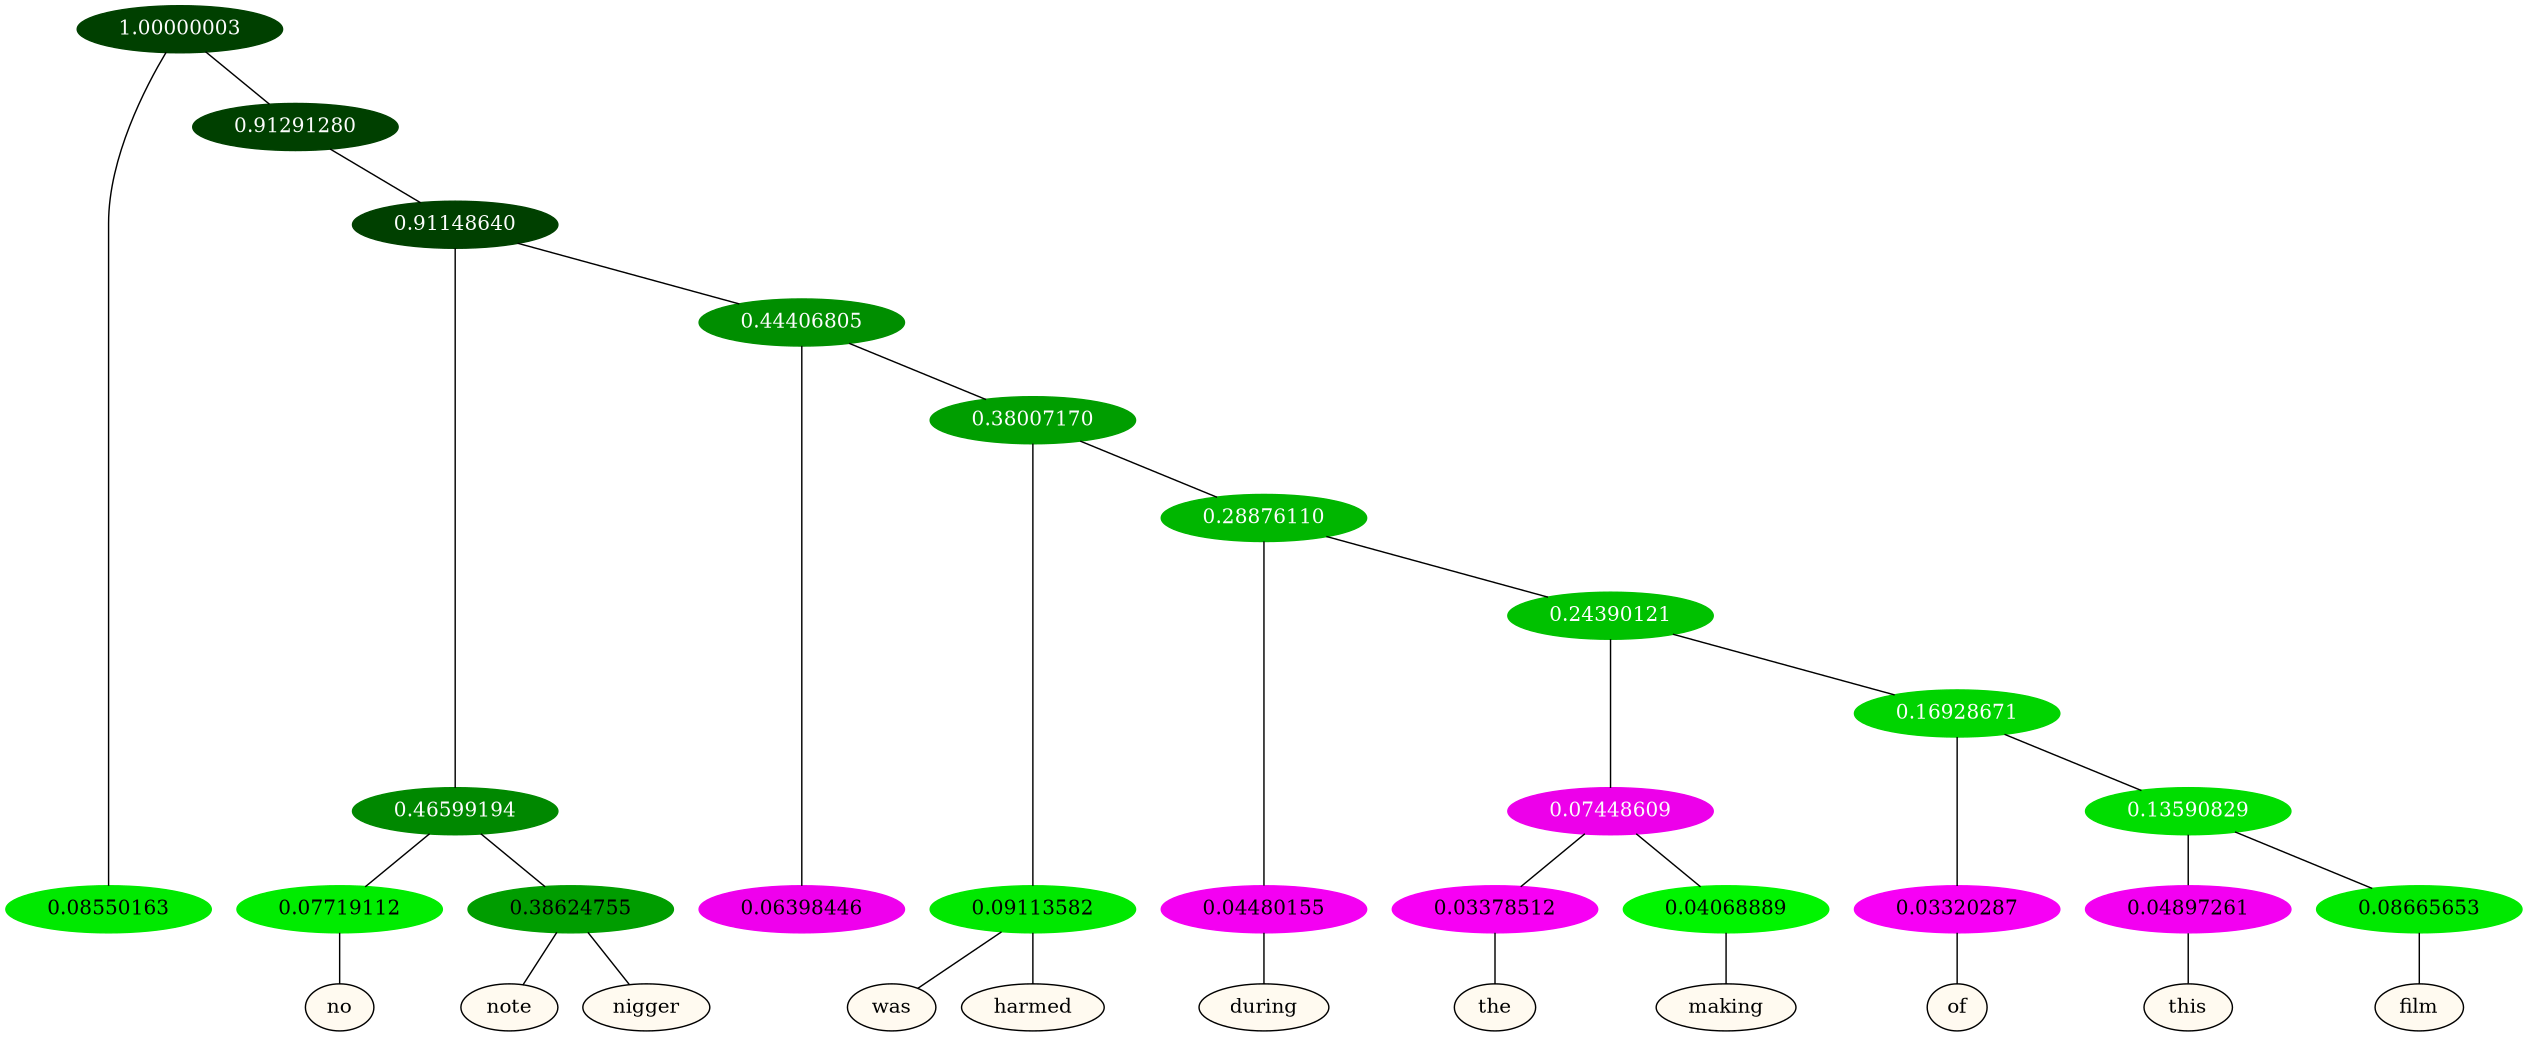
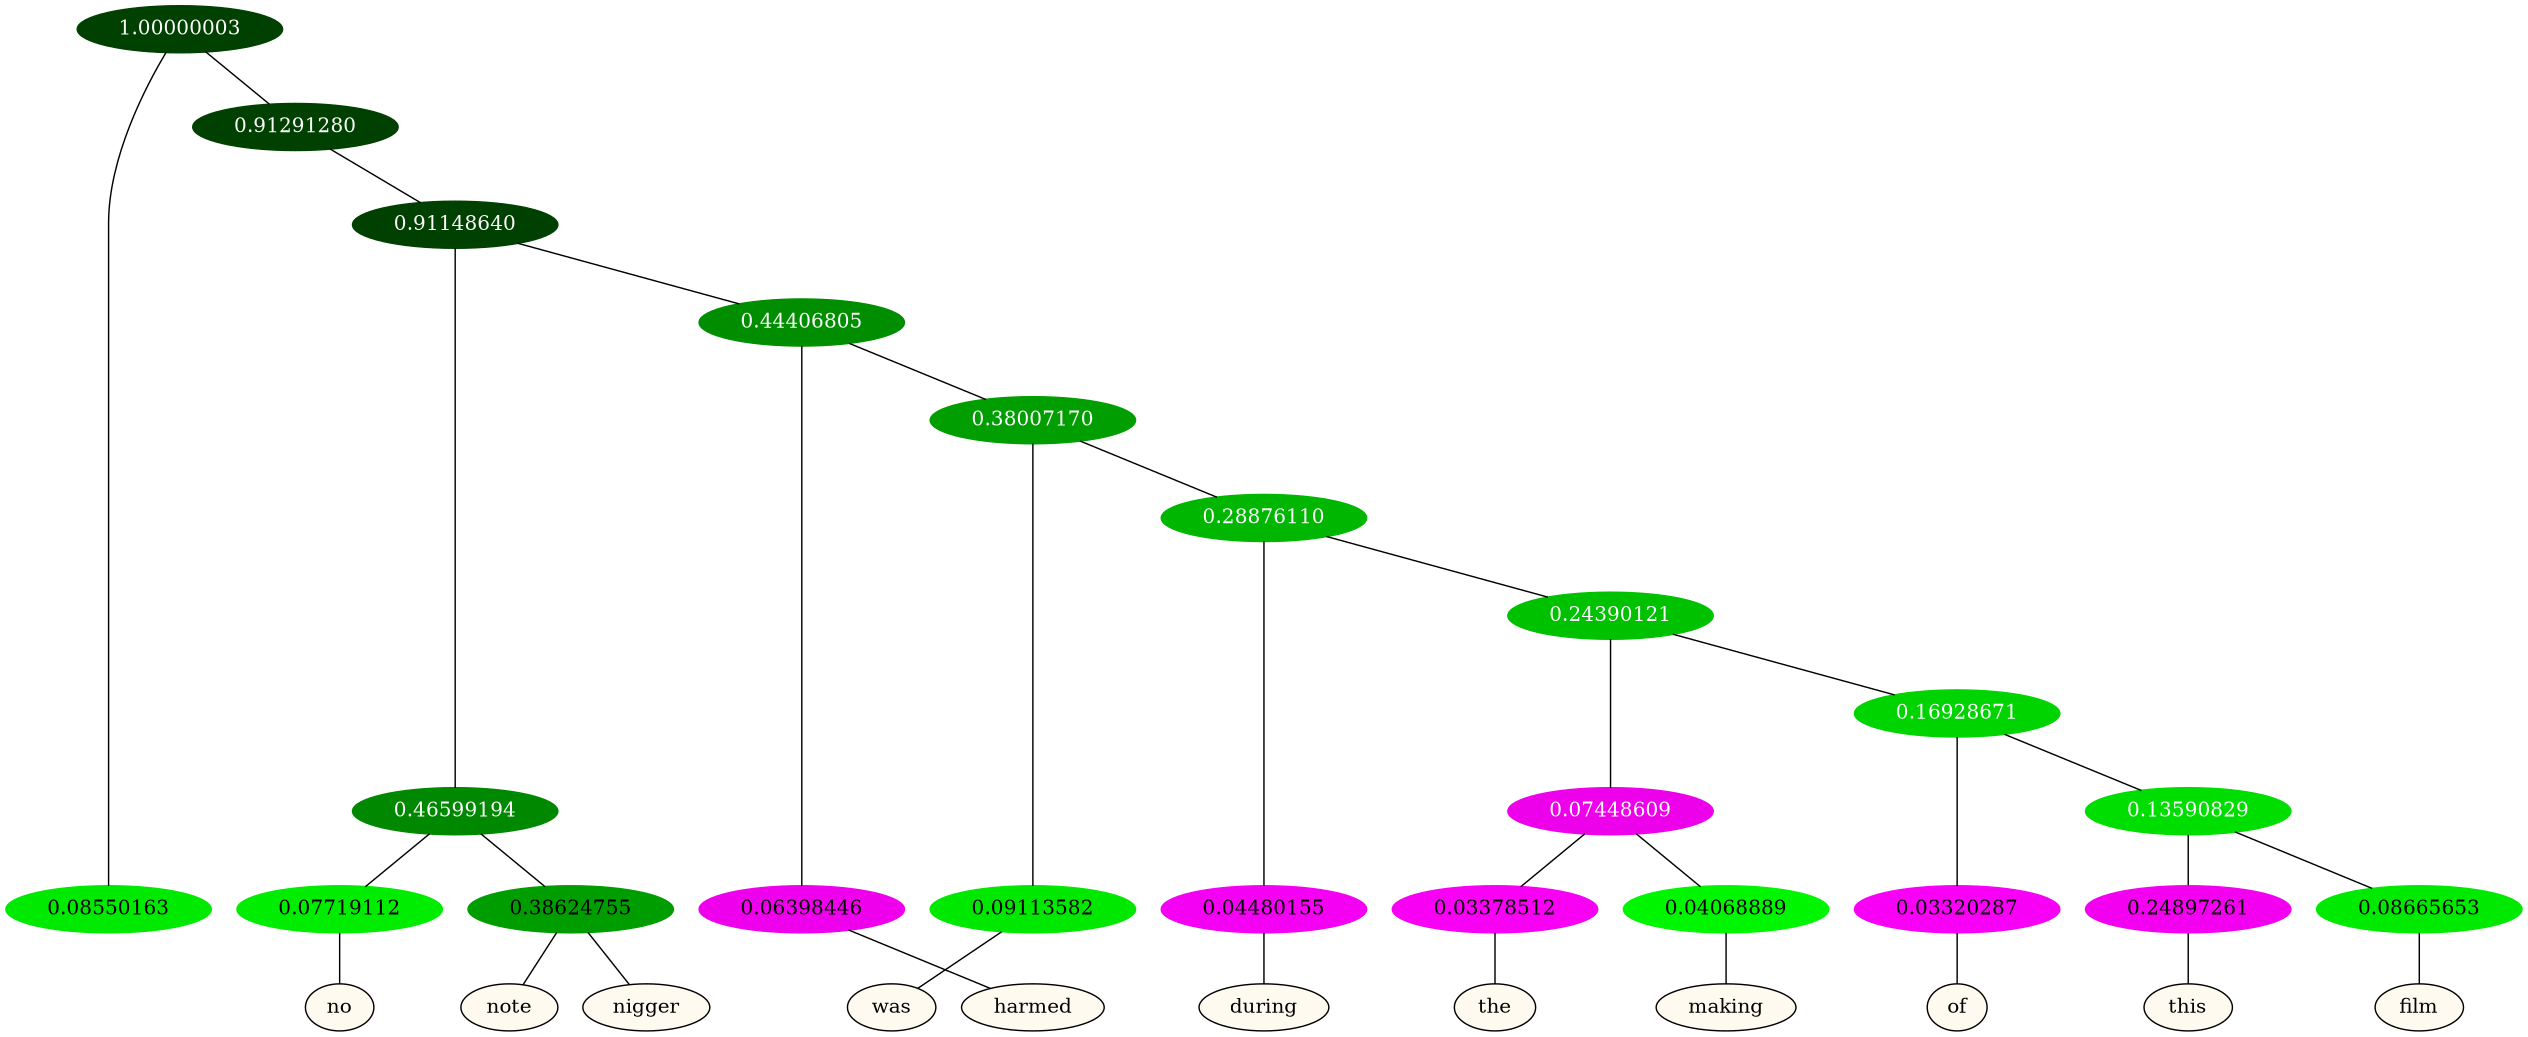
(2188, 909) -> (2188, 909)
(1033, 958) -> (920, 959)
